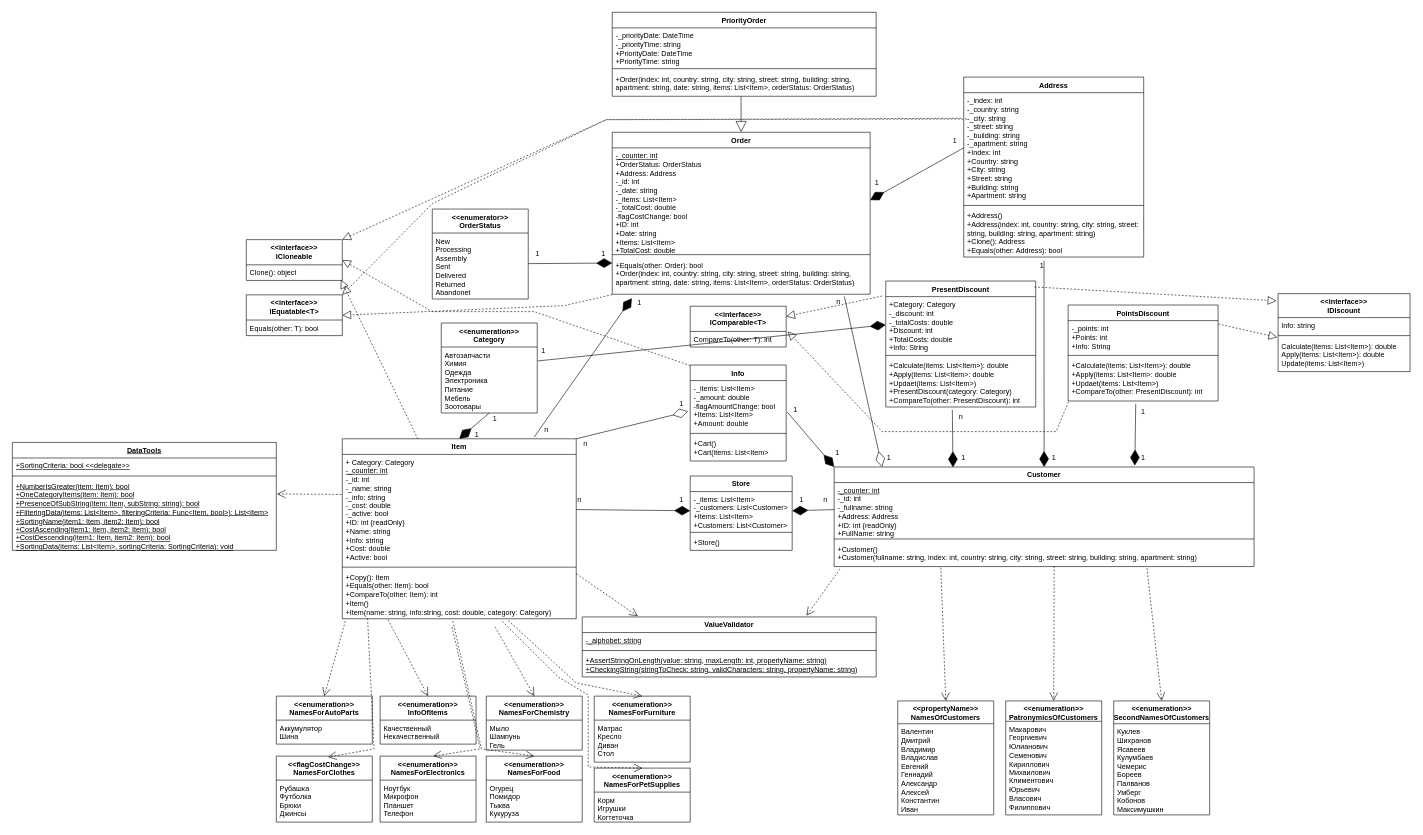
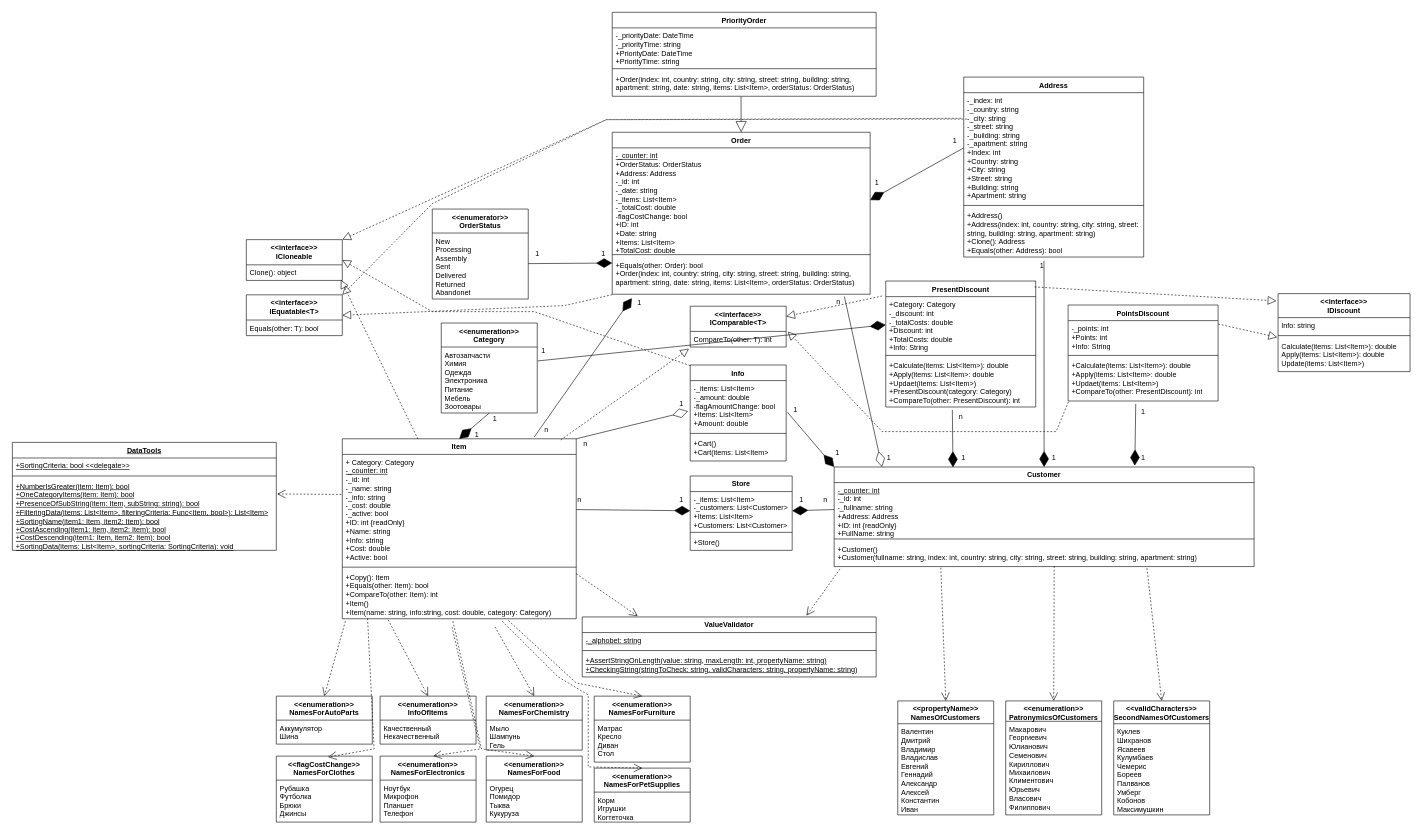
none -> (622, 397)
(1162, 714) -> (1162, 714)
